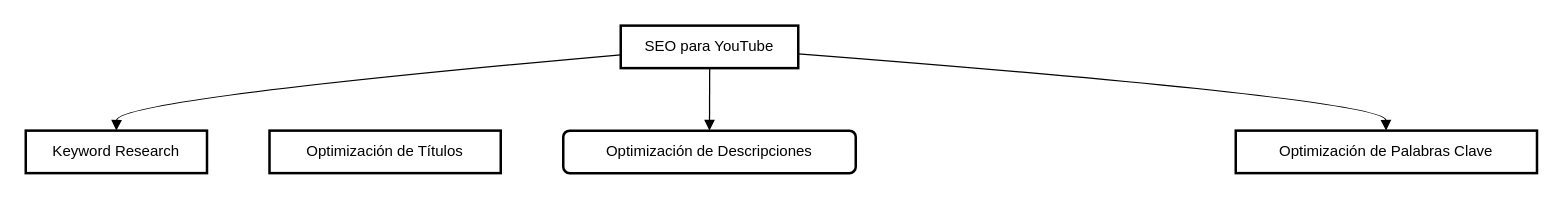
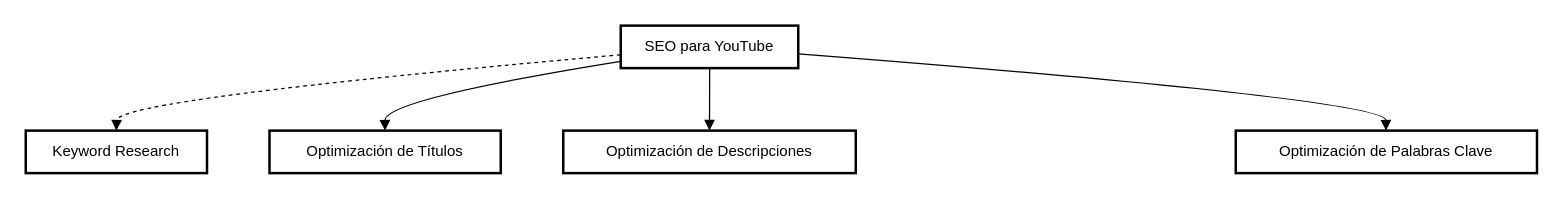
(368, 79) -> (368, 79)
none -> (501, 82)
(709, 152) -> (709, 152)
